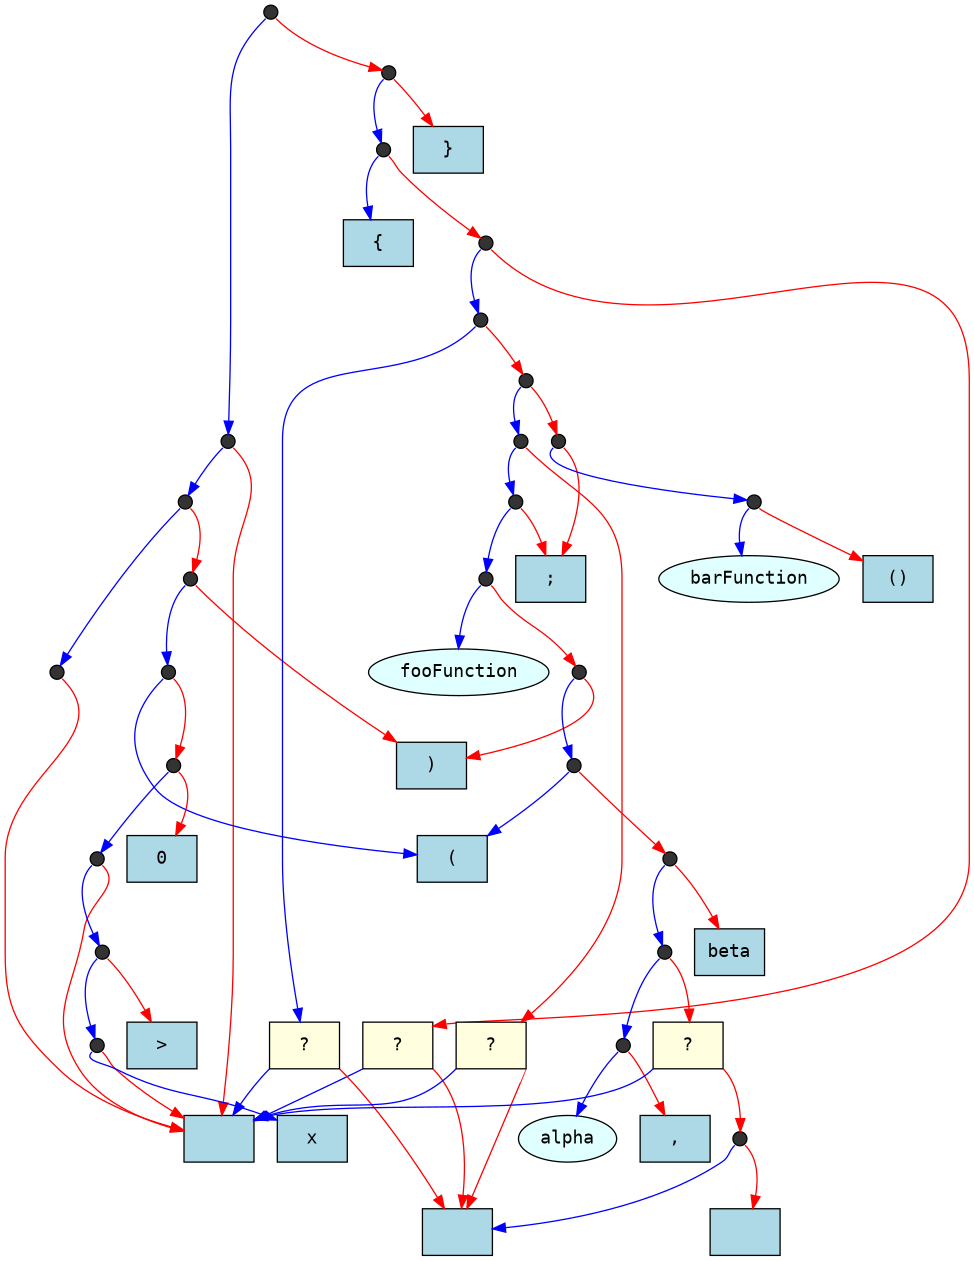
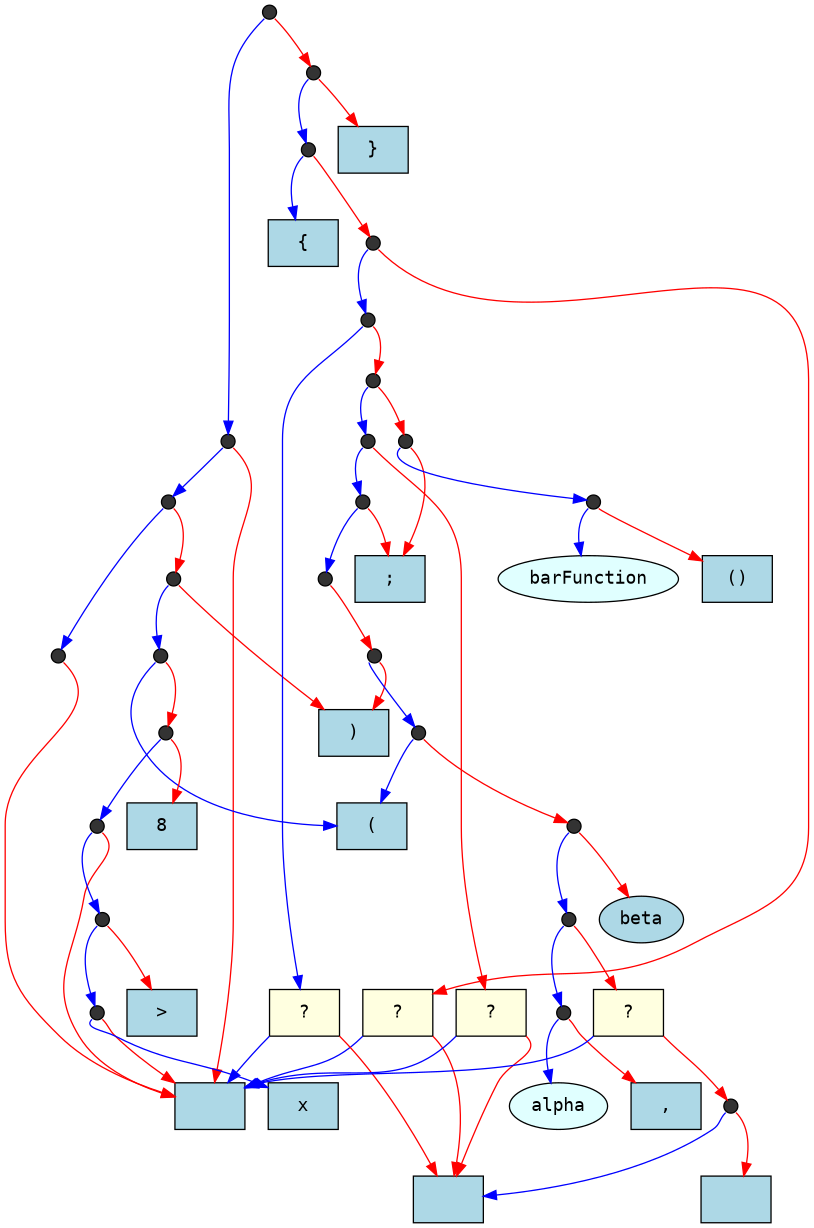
(459, 672) -> none
(162, 859) -> (162, 826)
(730, 952) -> (641, 920)
